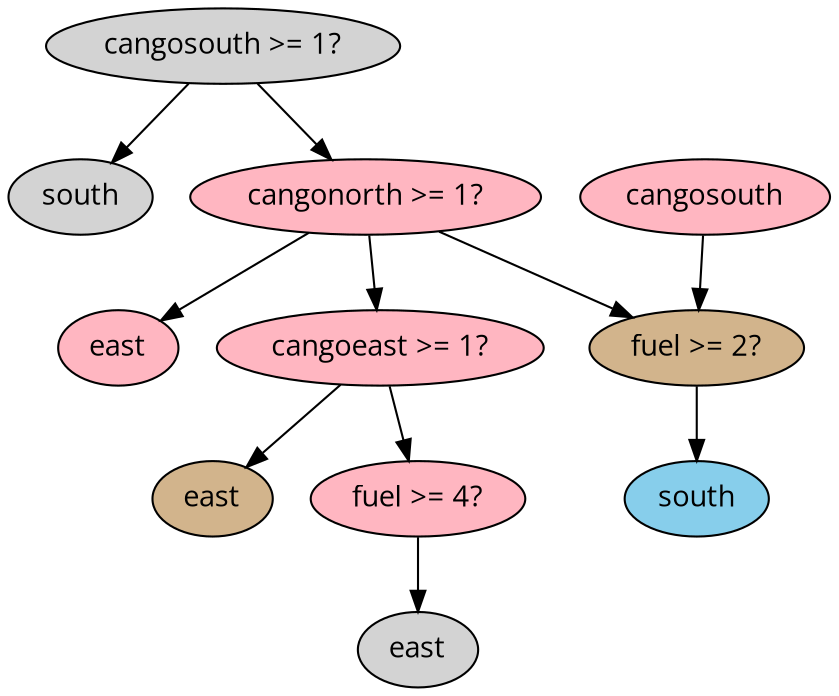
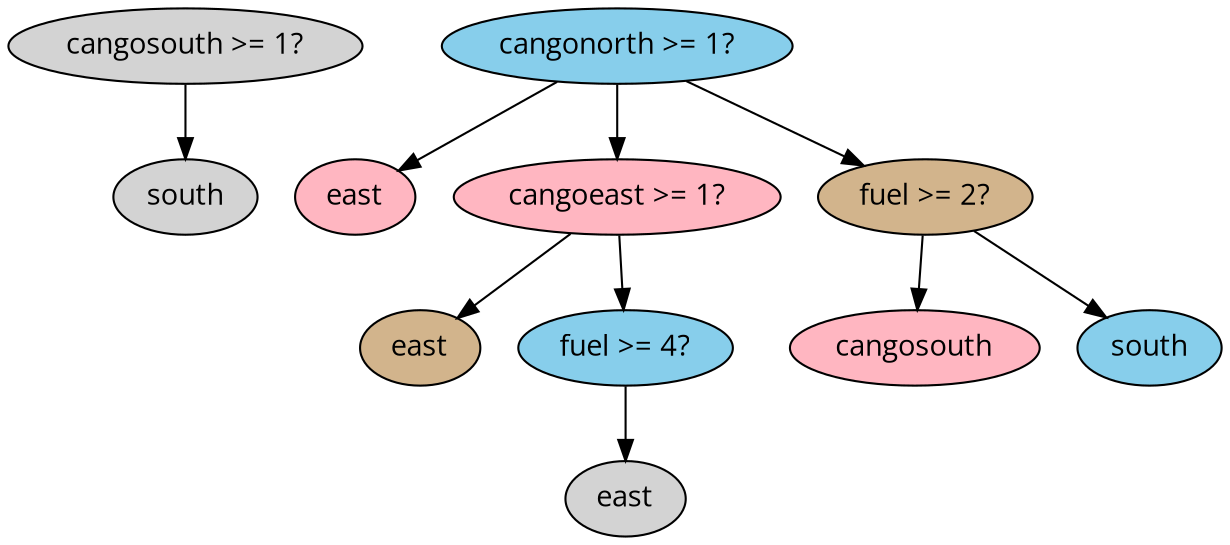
(287, 114) -> none
(366, 197) -> (617, 46)
(702, 262) -> (921, 262)
(418, 499) -> (626, 348)
